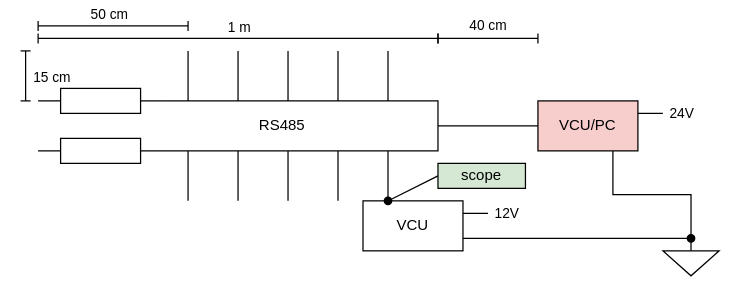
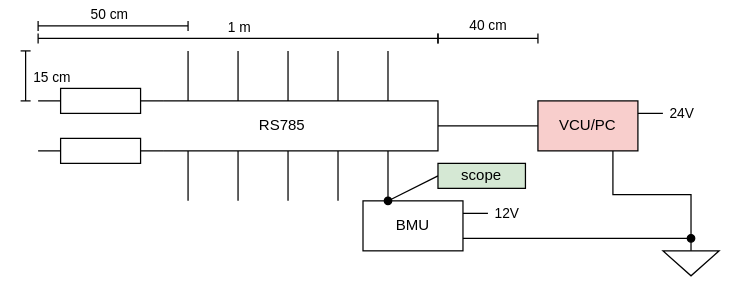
(283, 126) -> (283, 126)
(413, 226) -> (413, 226)
